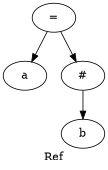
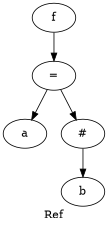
none -> (54, 18)
